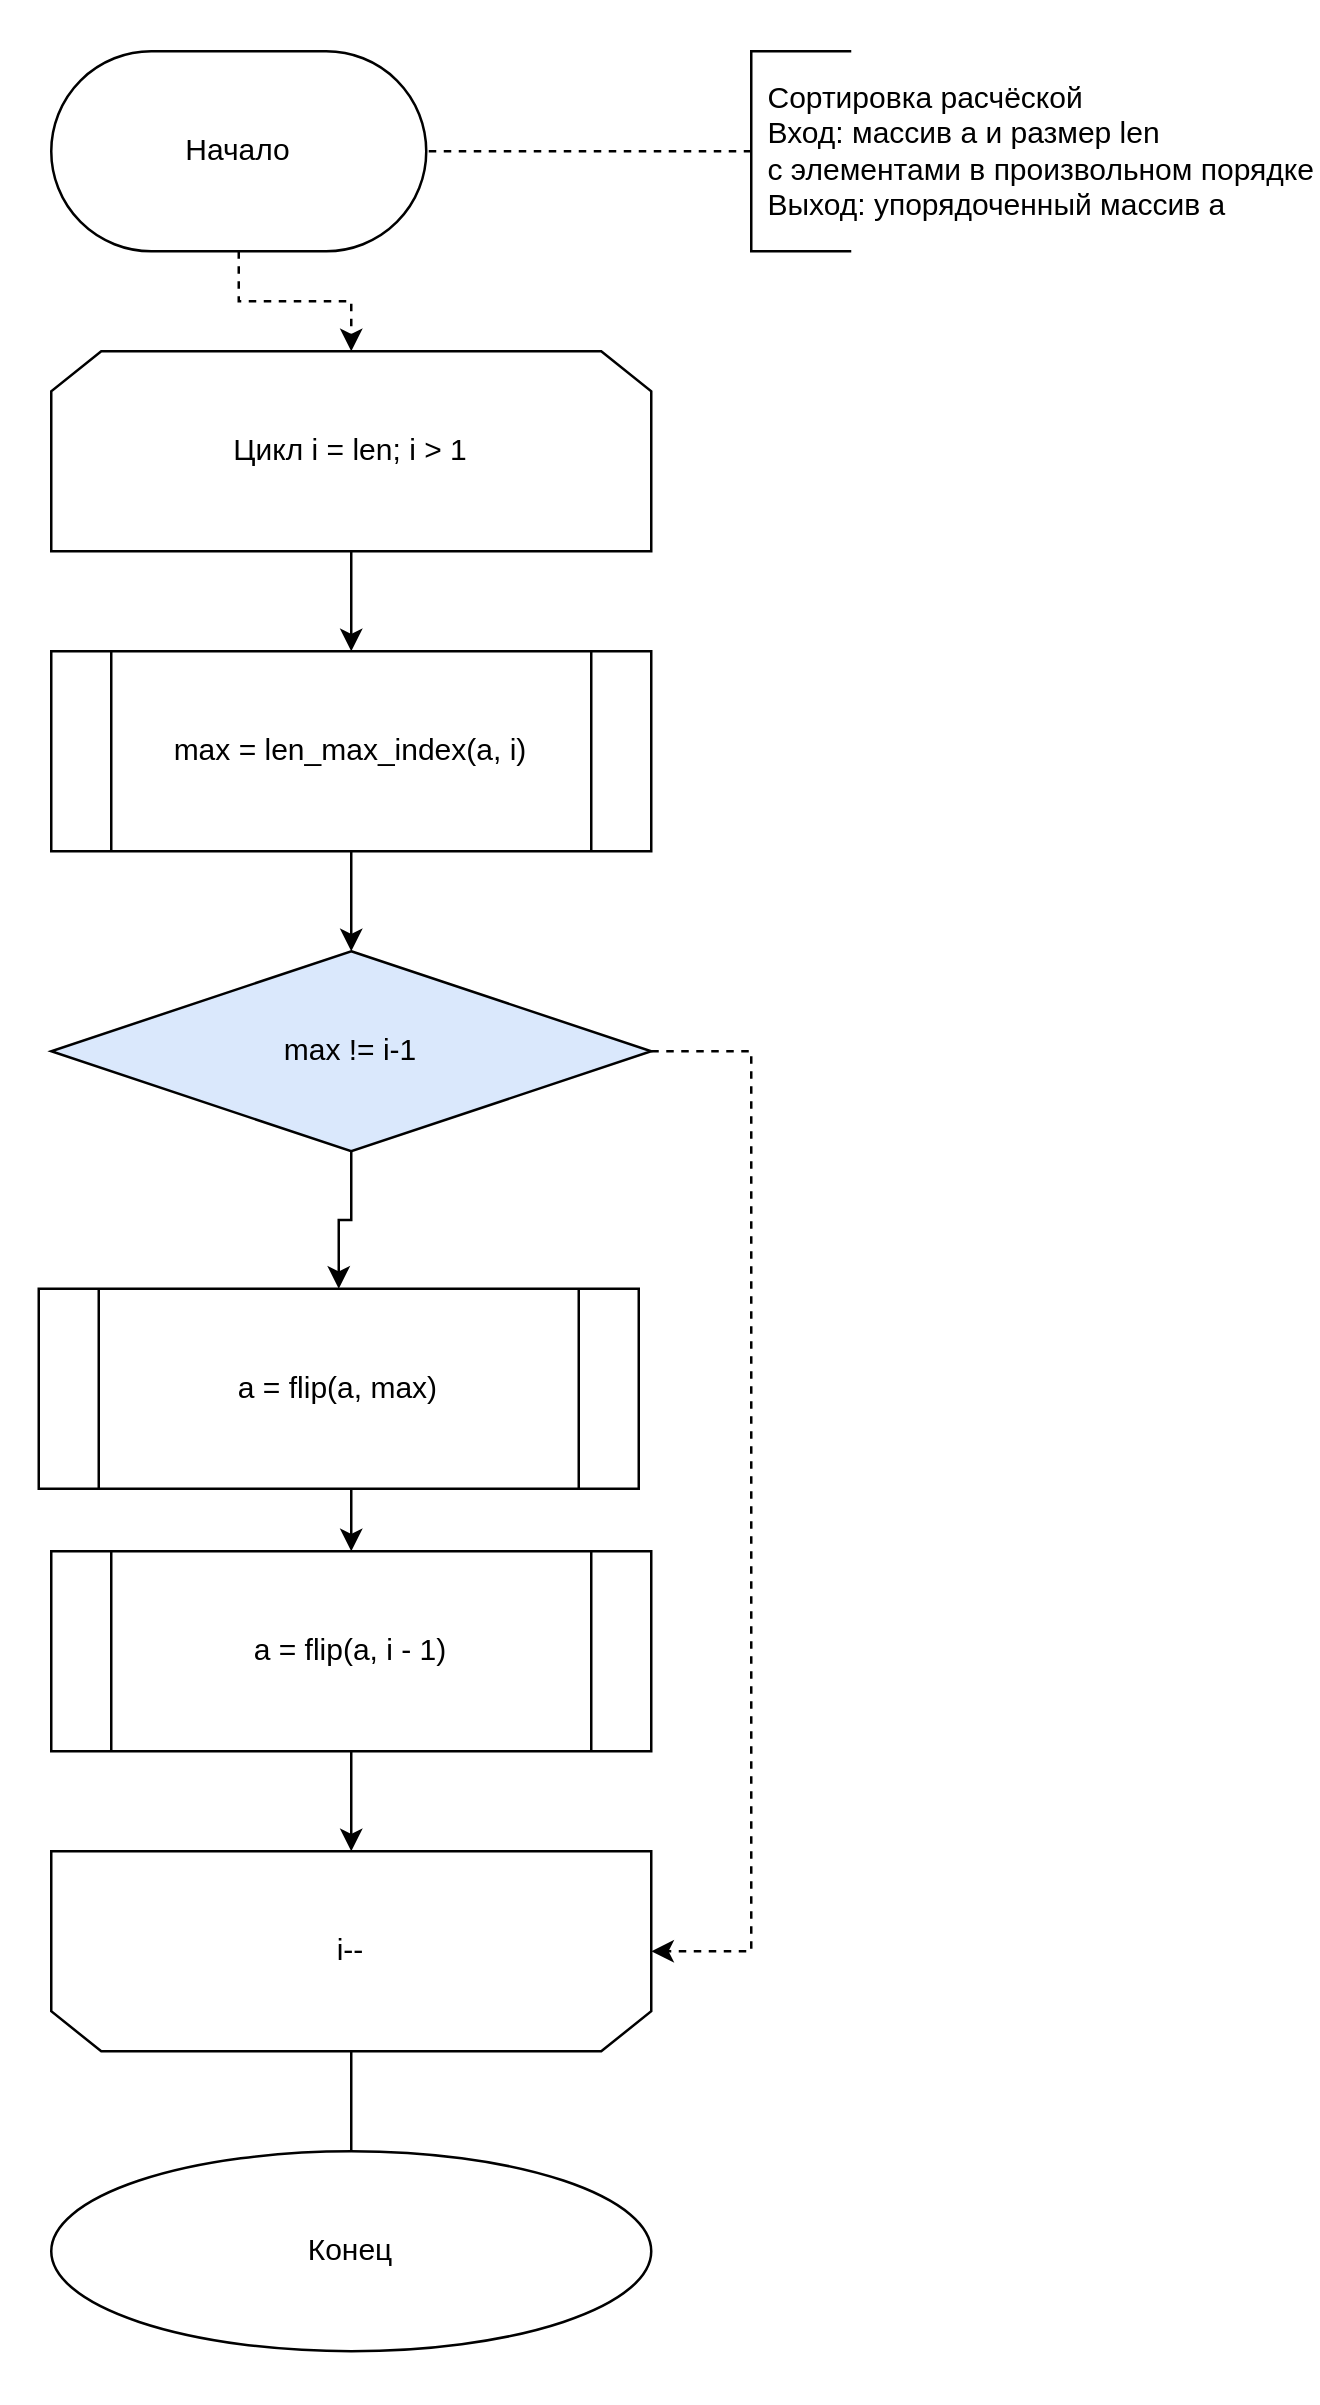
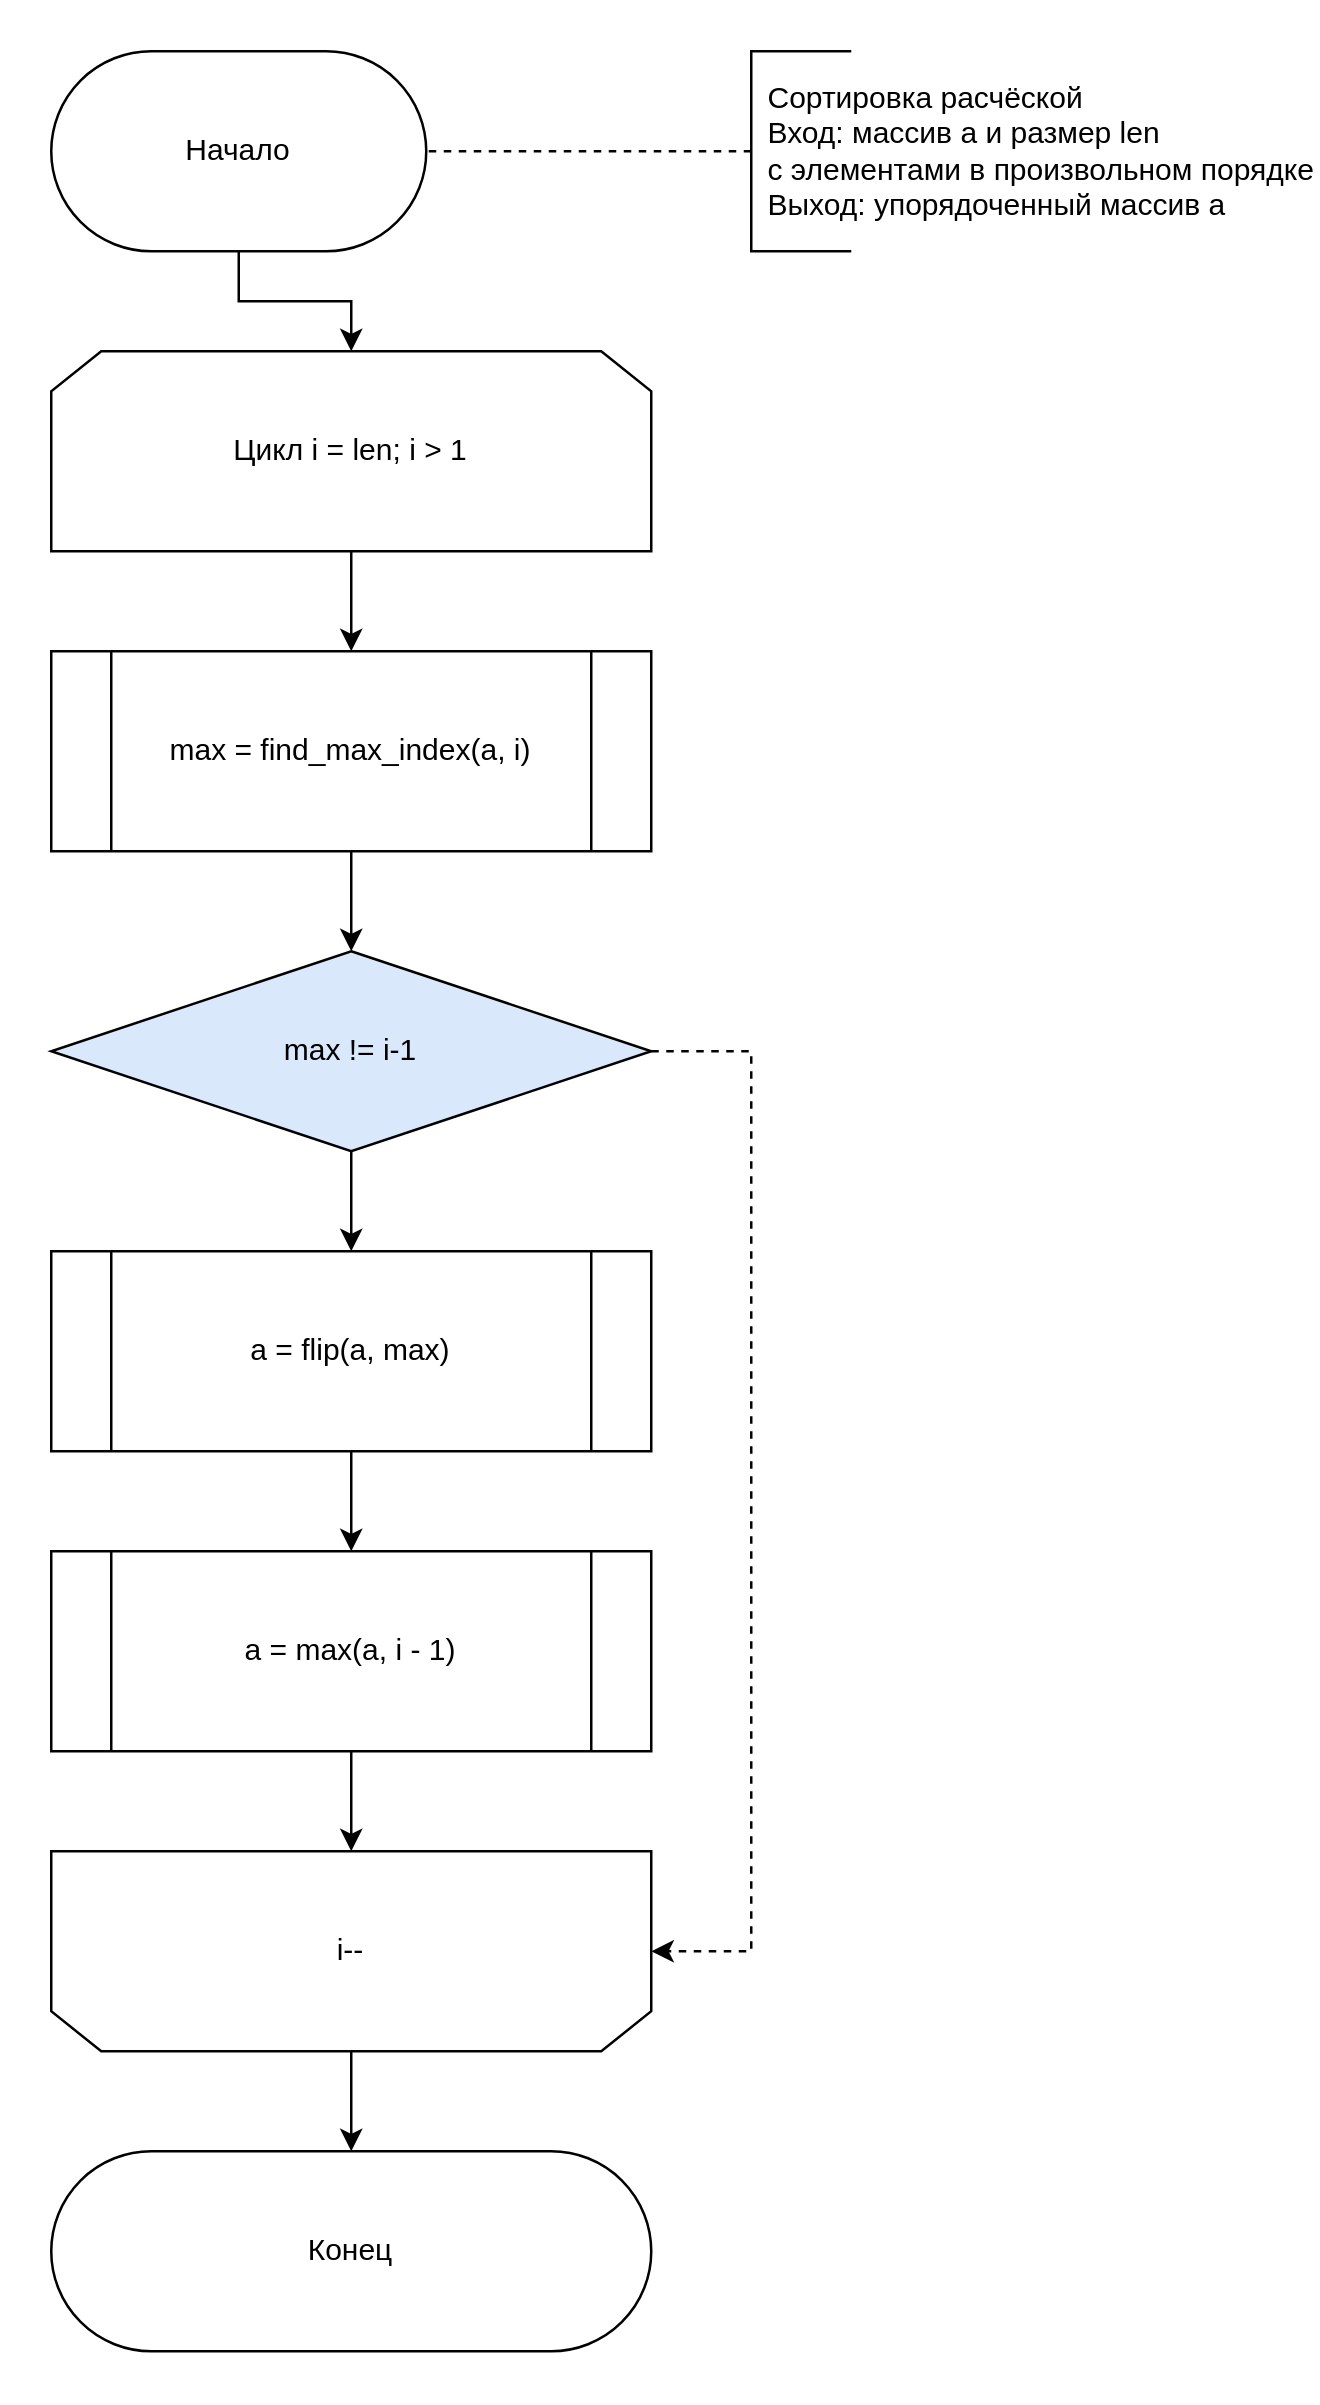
(290, 301) -> (290, 301)
(351, 751) -> (351, 751)
(339, 1389) -> (351, 1351)
(351, 1651) -> (351, 1651)
(351, 2140) -> (351, 2133)
(351, 2251) -> (351, 2251)
